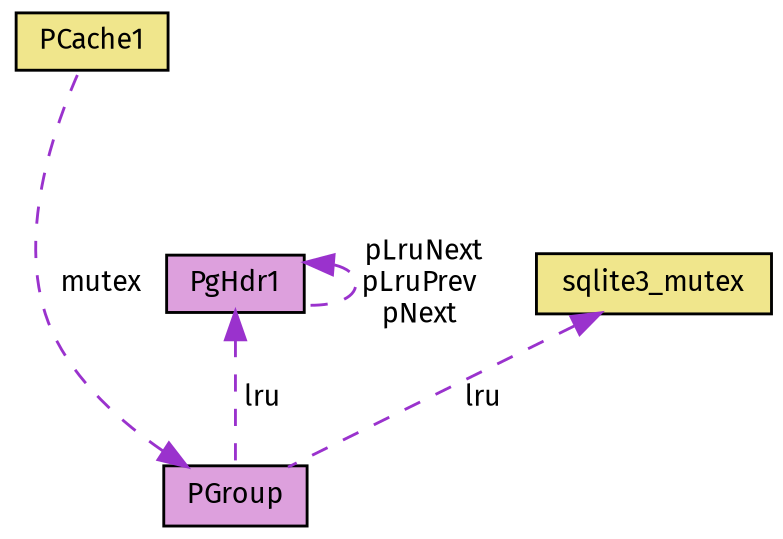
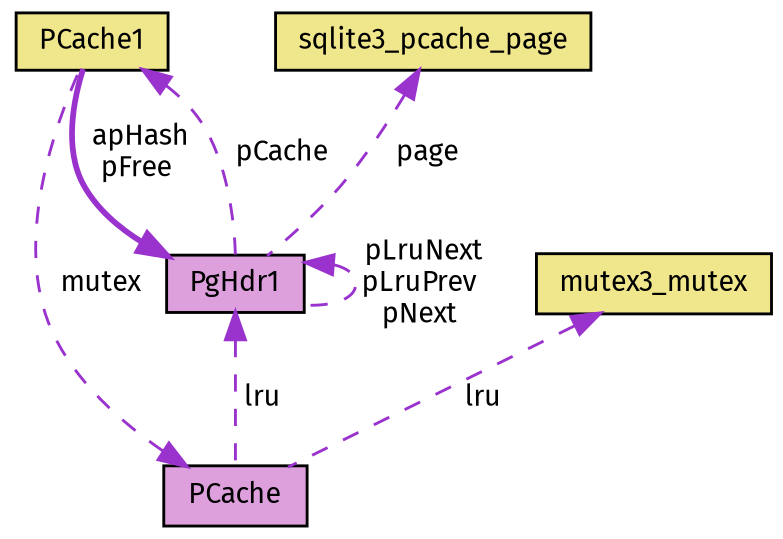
none -> (433, 42)
none -> (220, 162)
none -> (77, 168)
(654, 284) -> (654, 284)
(235, 496) -> (235, 496)
